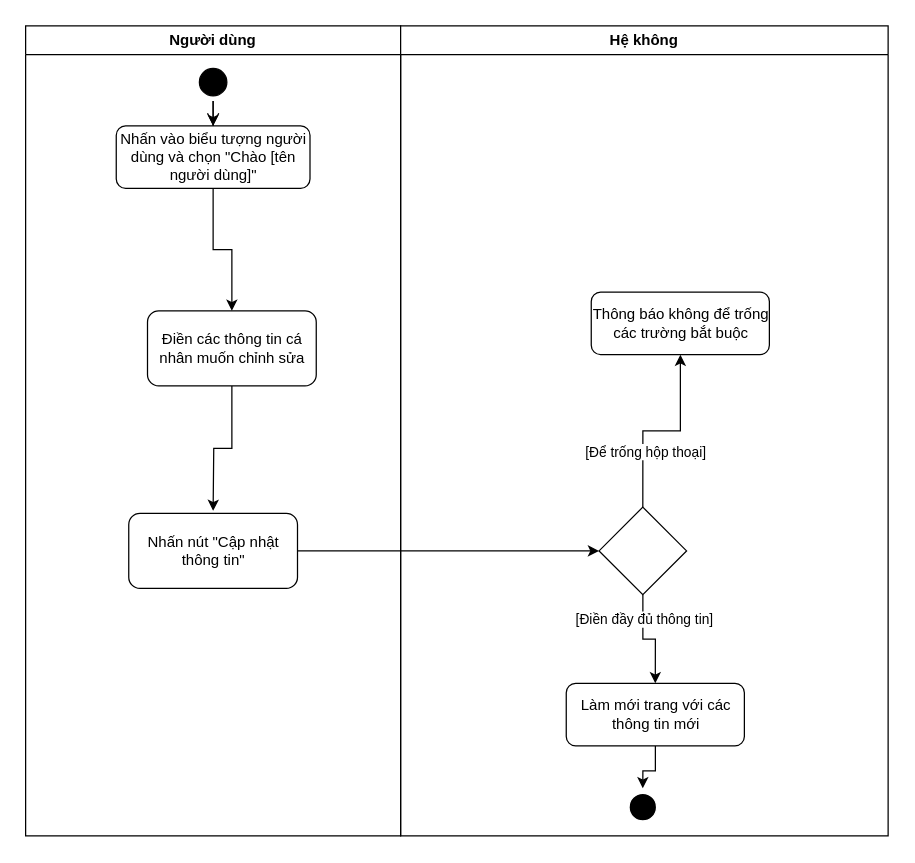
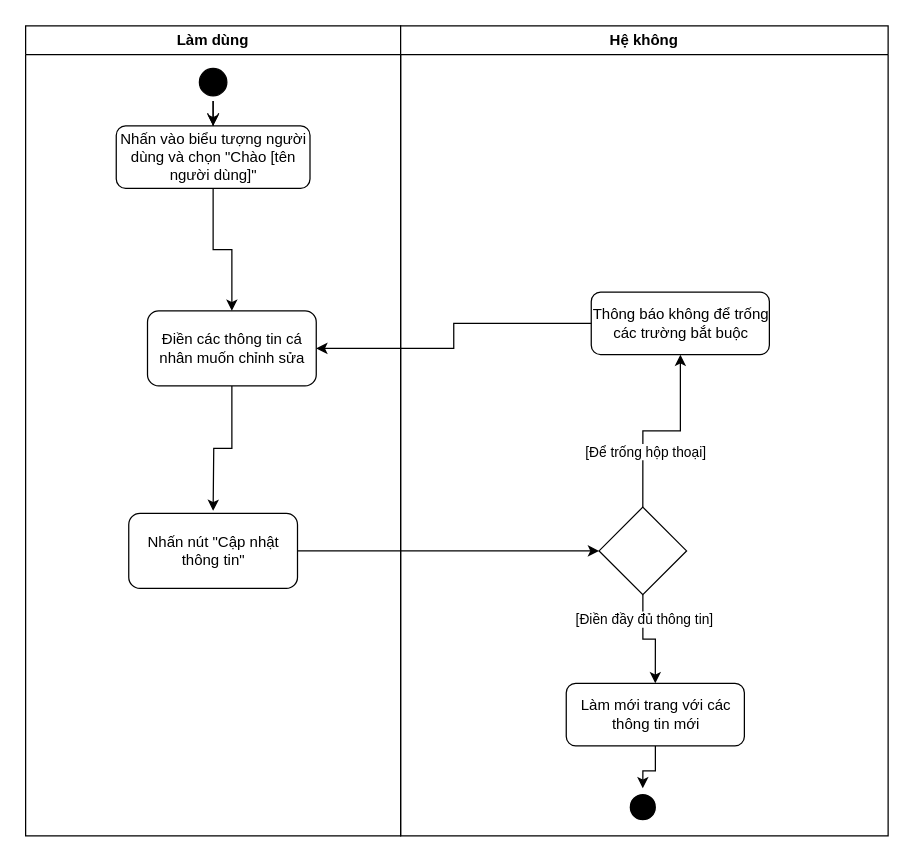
(213, 41) -> (213, 41)
none -> (454, 331)
